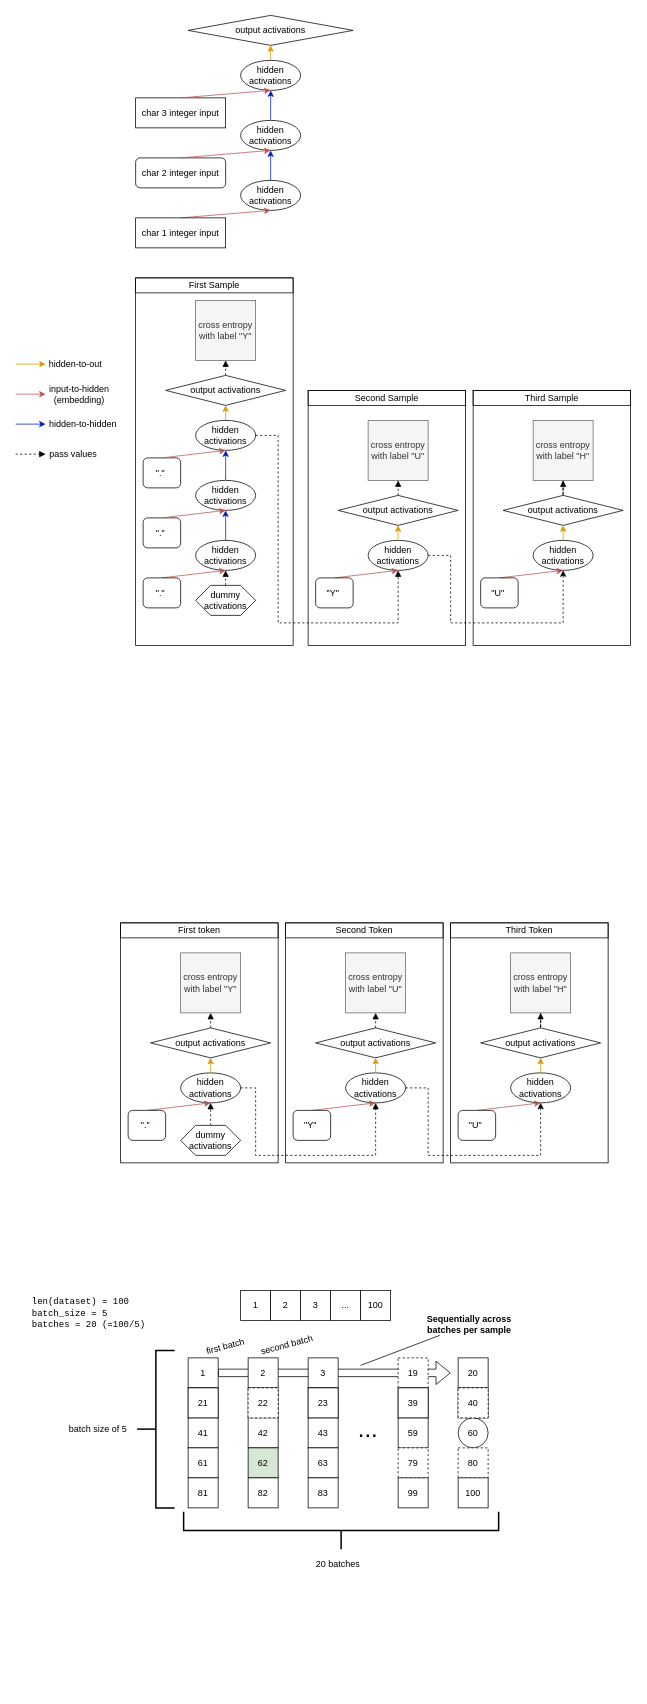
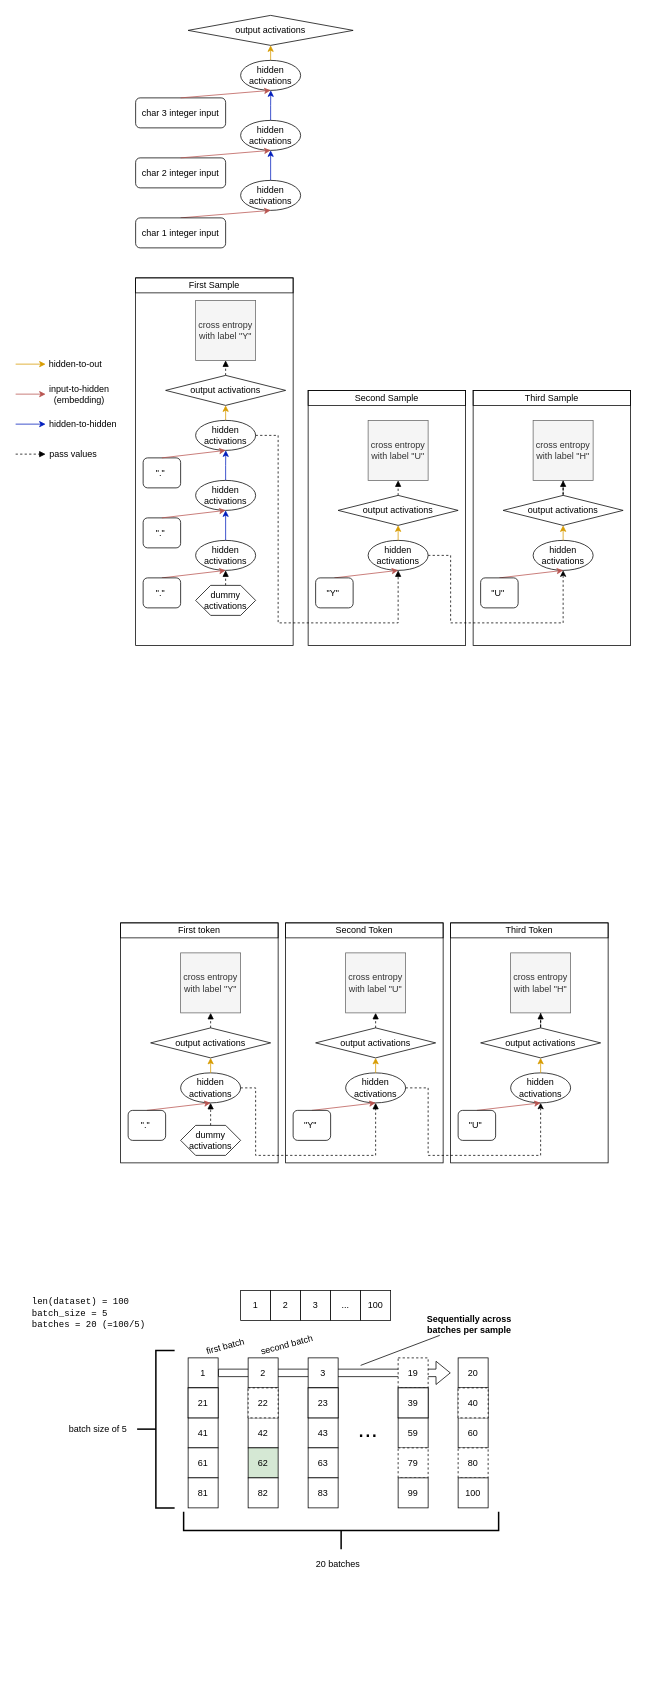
(180, 113) -> (180, 113)
(180, 233) -> (180, 233)
(473, 1433) -> (473, 1433)
